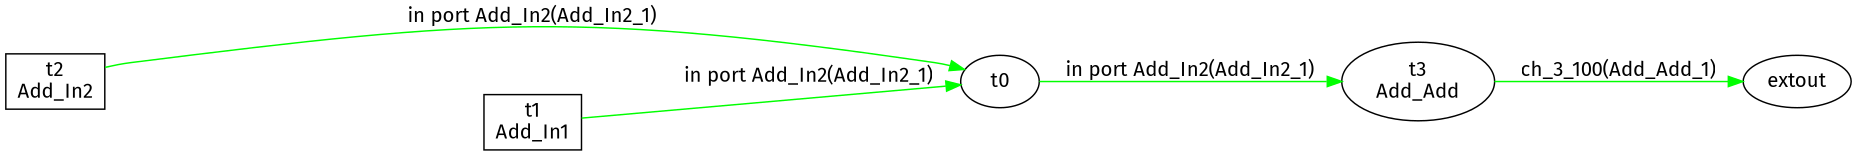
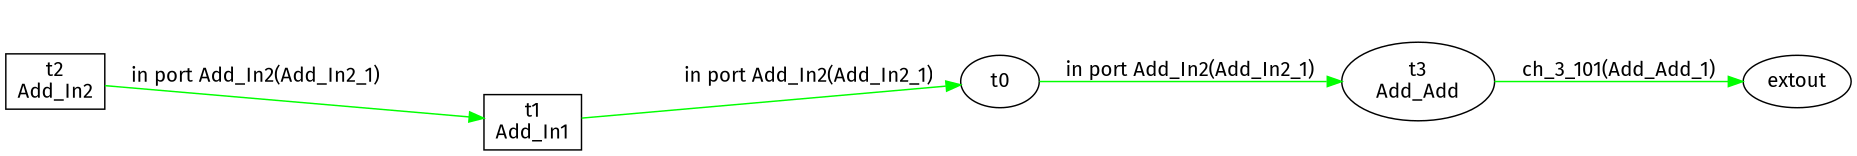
(528, 27) -> (287, 101)
(1619, 71) -> (1619, 71)
